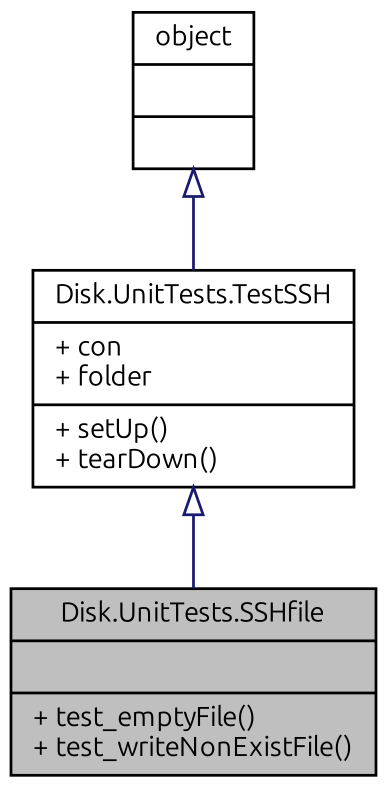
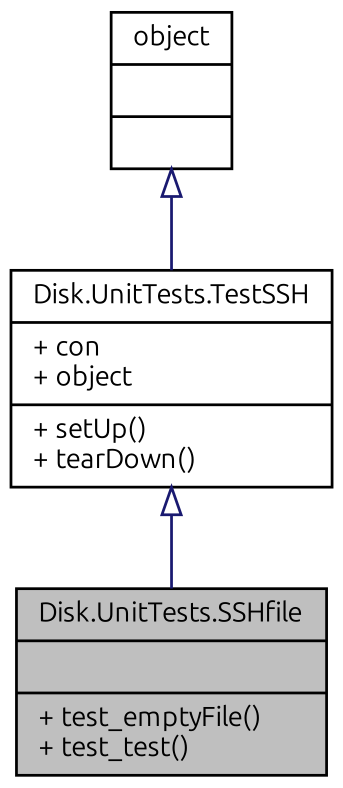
(104, 377) -> (84, 377)
(193, 748) -> (114, 748)
